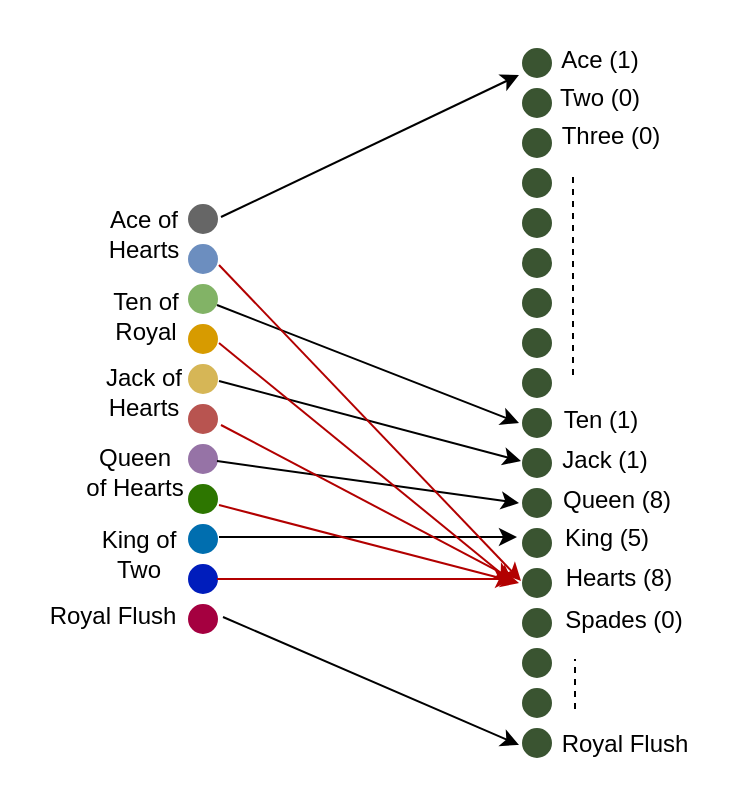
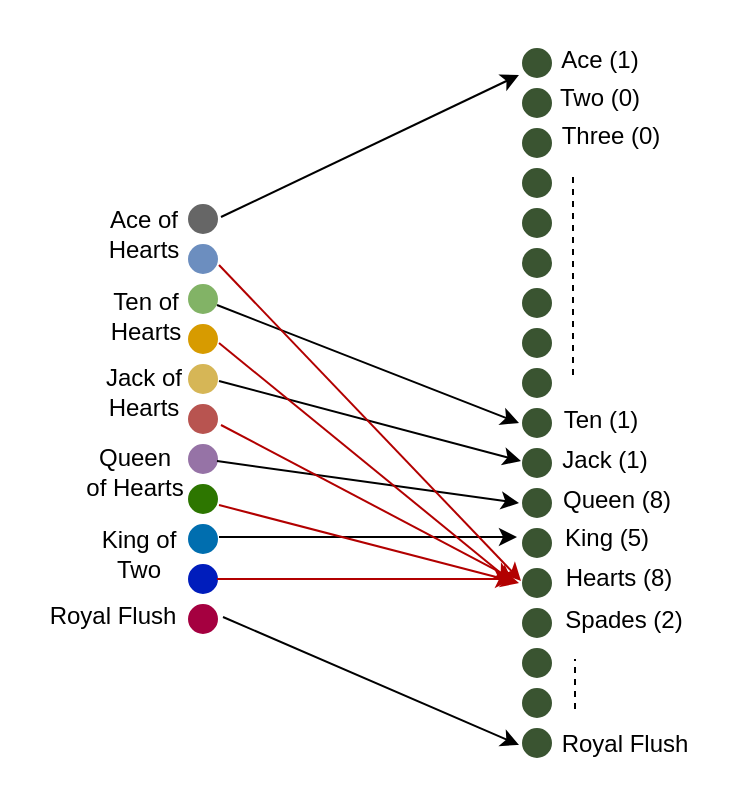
(147, 317) -> (147, 317)
(625, 621) -> (625, 621)
